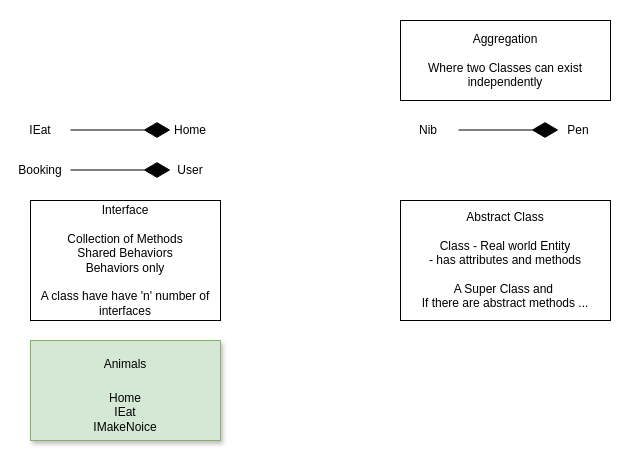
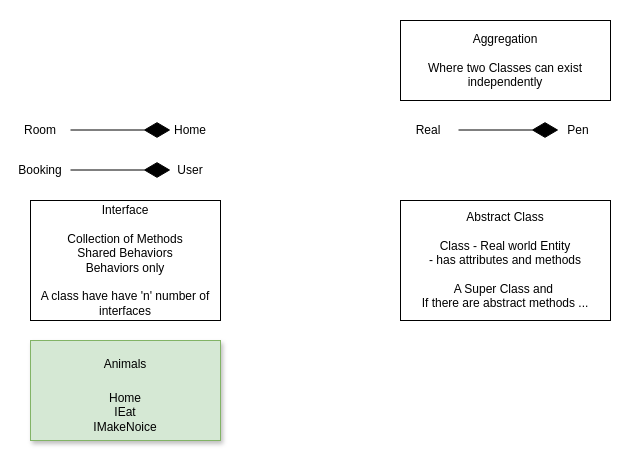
(41, 131) -> (41, 131)
(429, 131) -> (429, 131)
